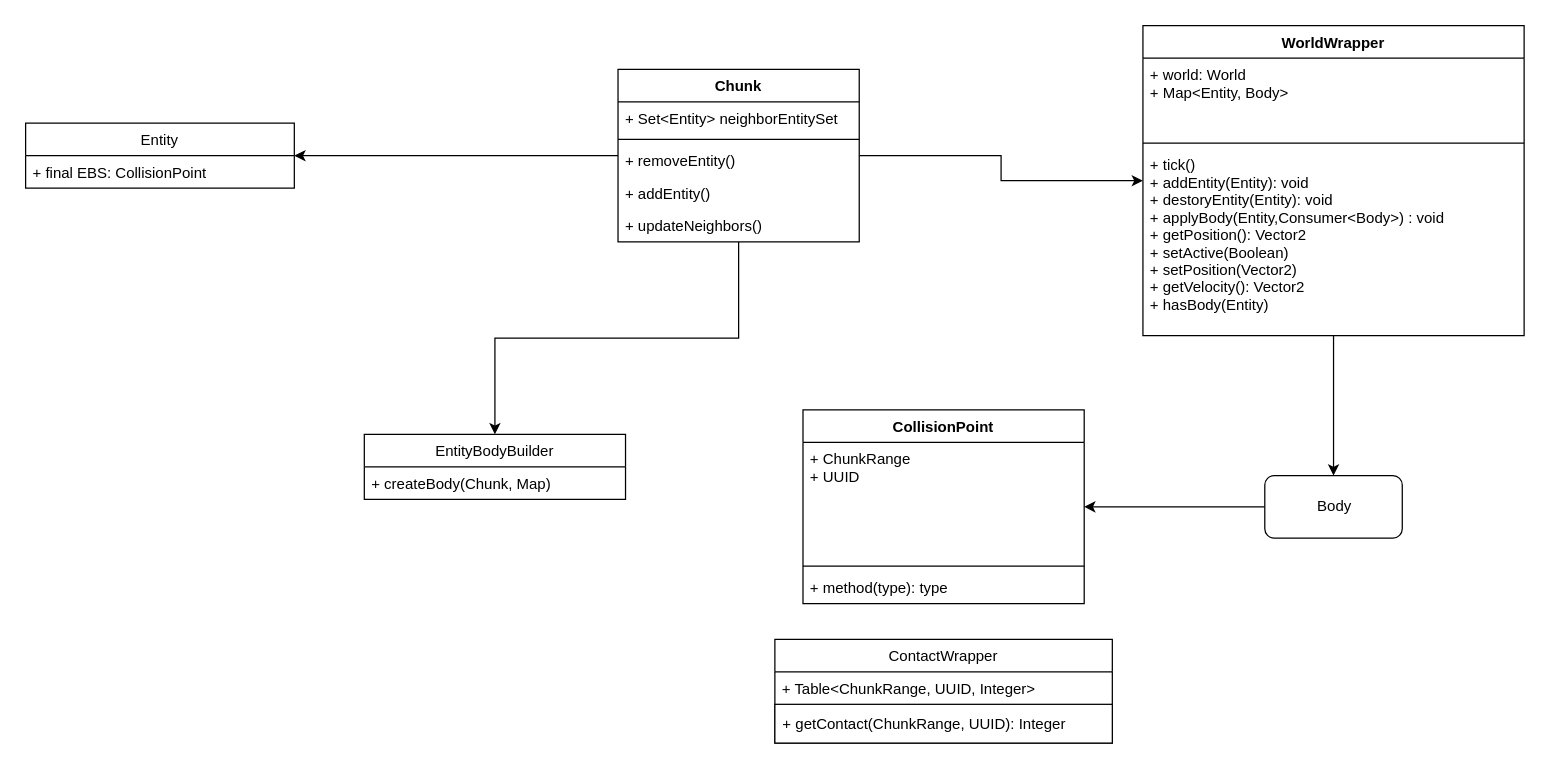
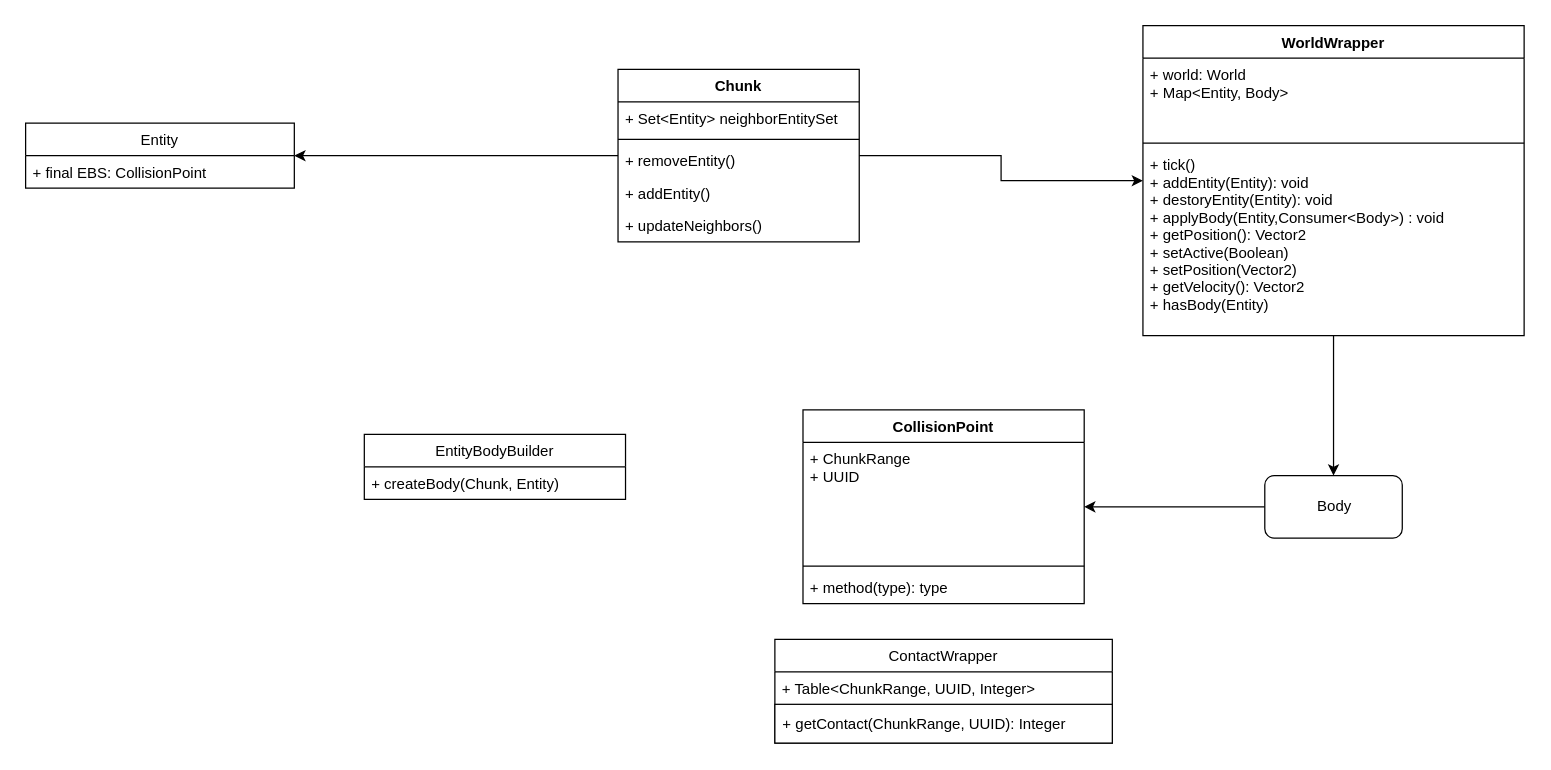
(620, 338) -> none
(466, 484) -> (477, 484)
